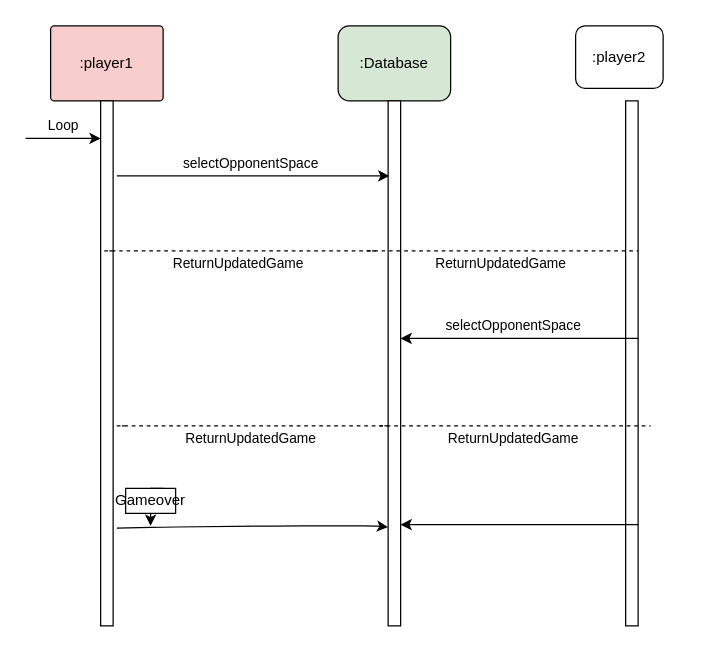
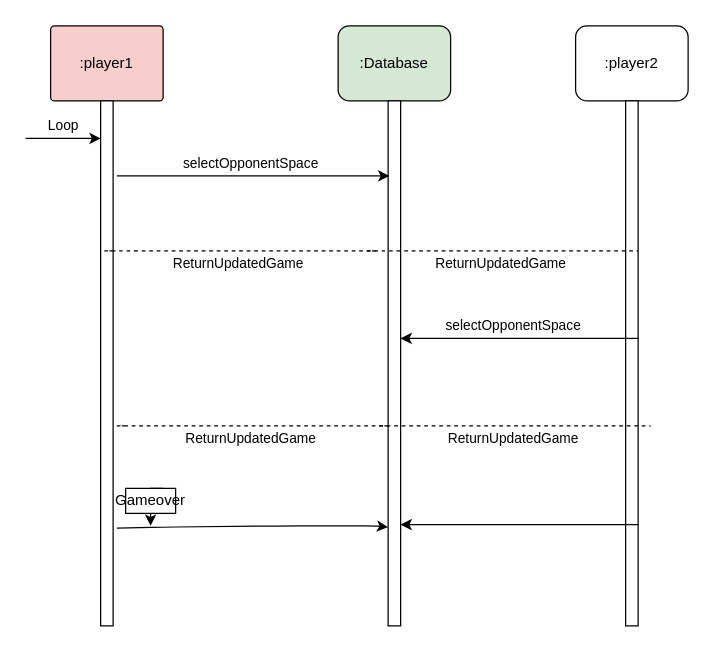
(619, 57) -> (632, 63)
